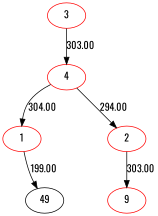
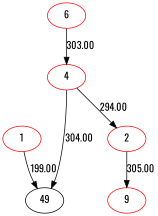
(67, 16) -> (67, 16)
(32, 98) -> (64, 136)
(141, 170) -> (141, 170)
